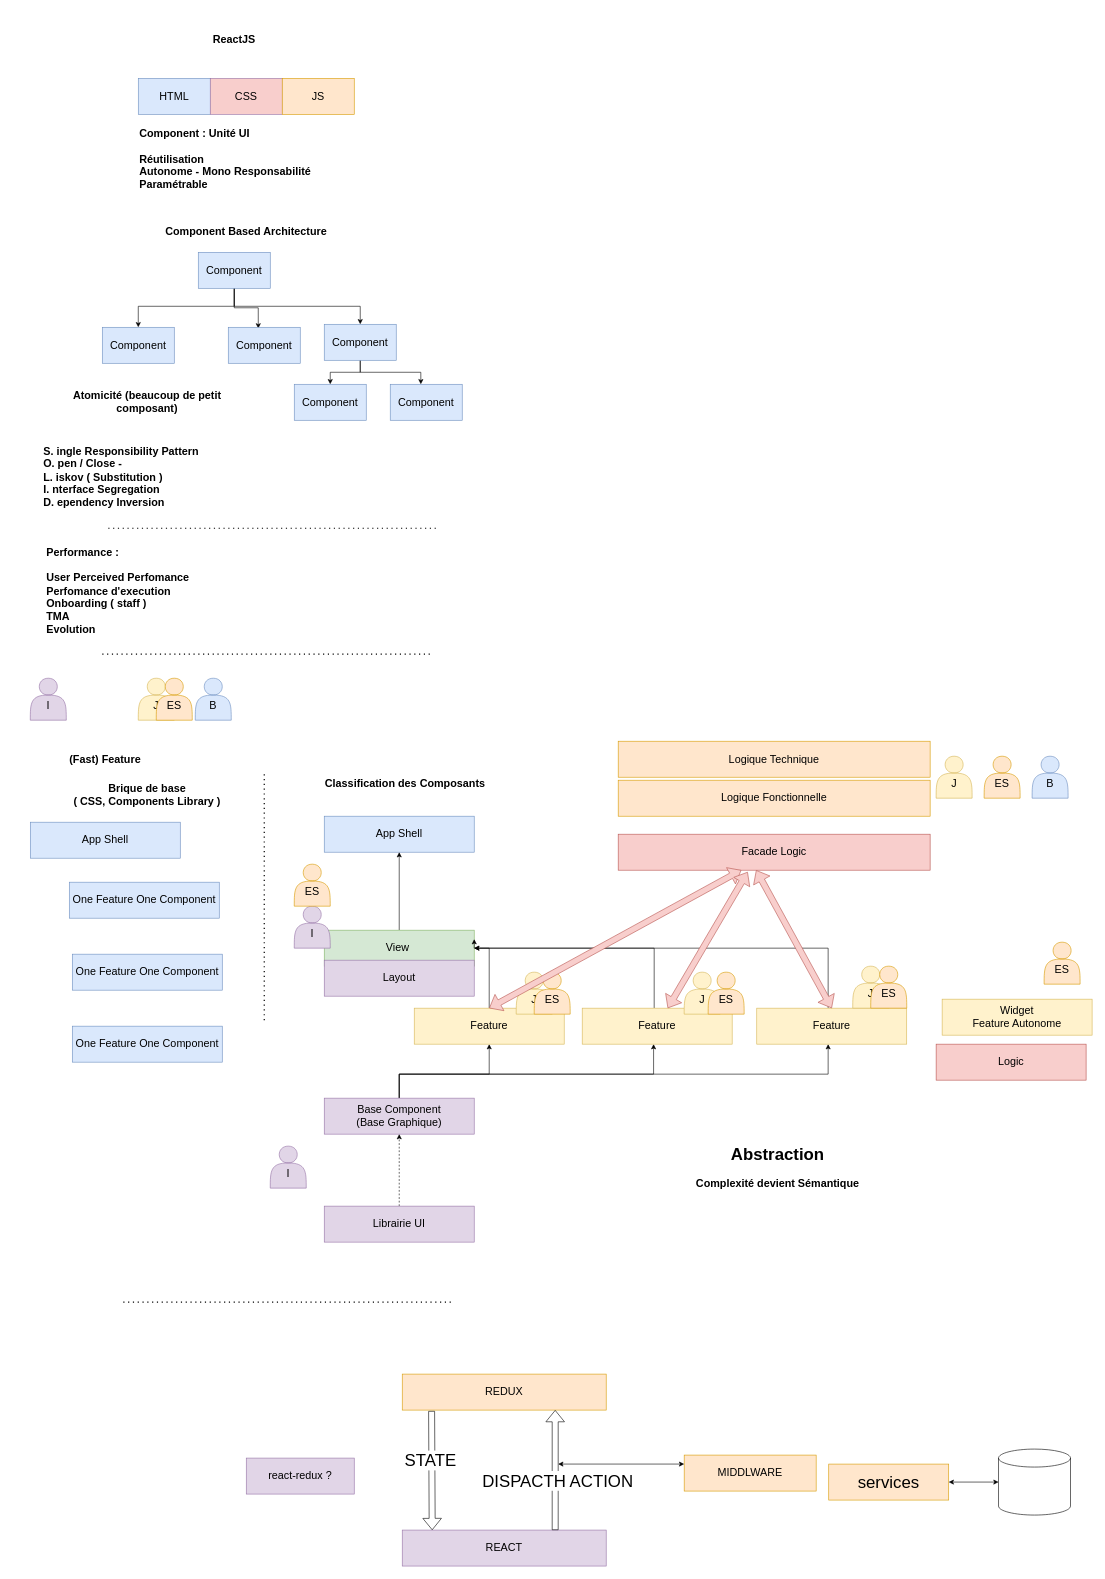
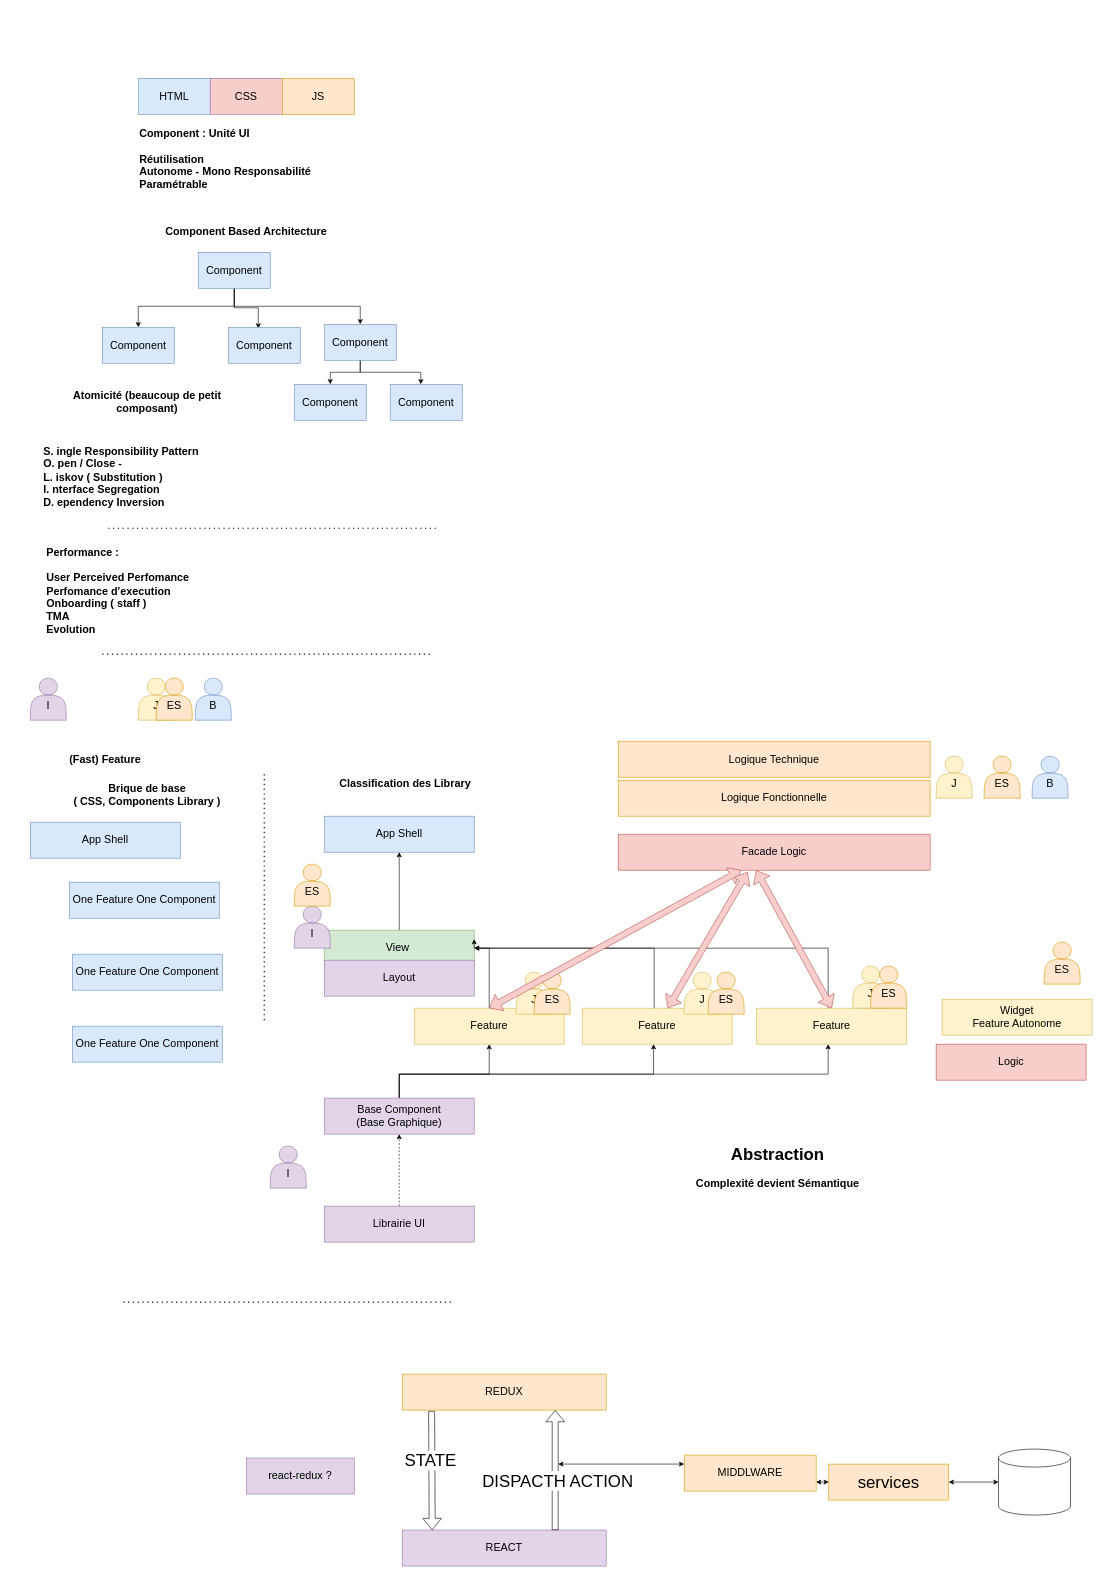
(234, 39) -> none
(405, 783) -> (405, 783)
none -> (823, 1482)
